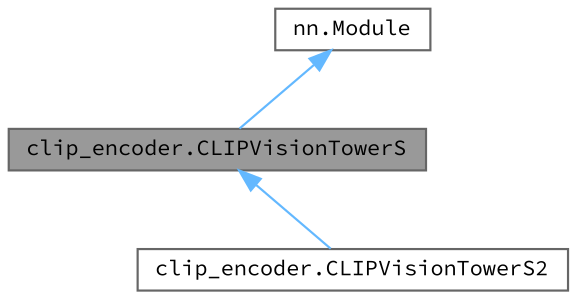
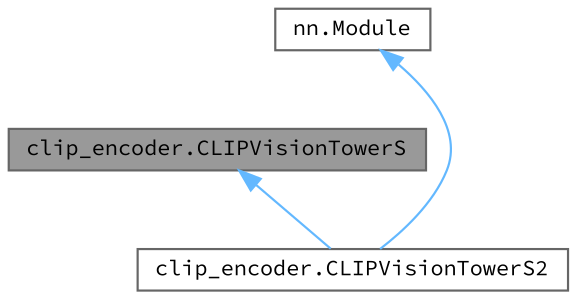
(277, 97) -> (449, 161)
